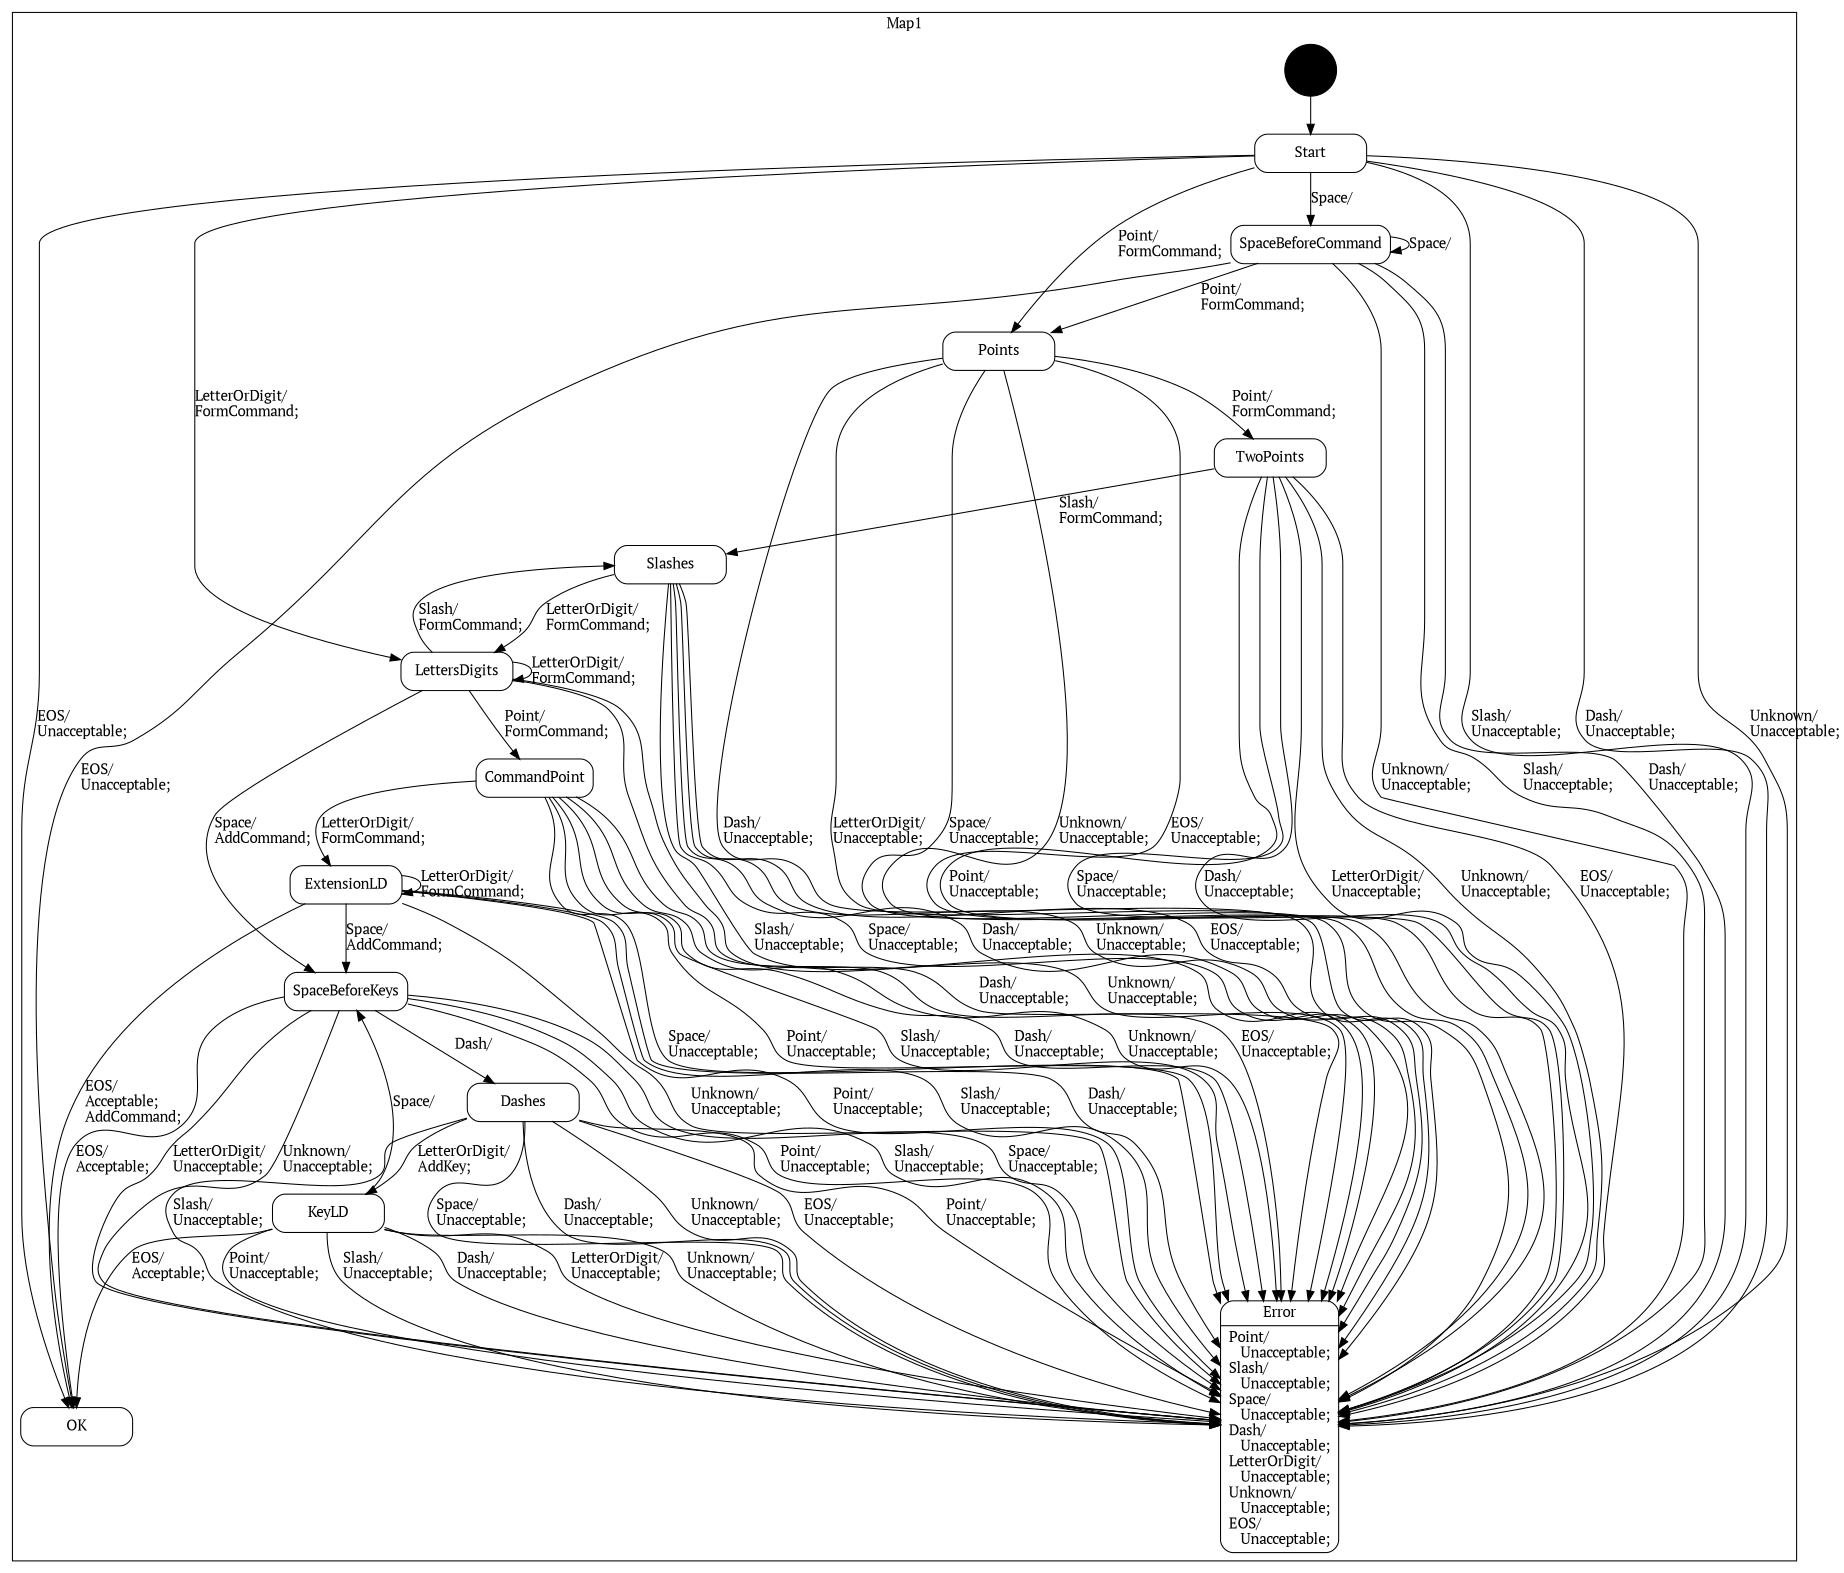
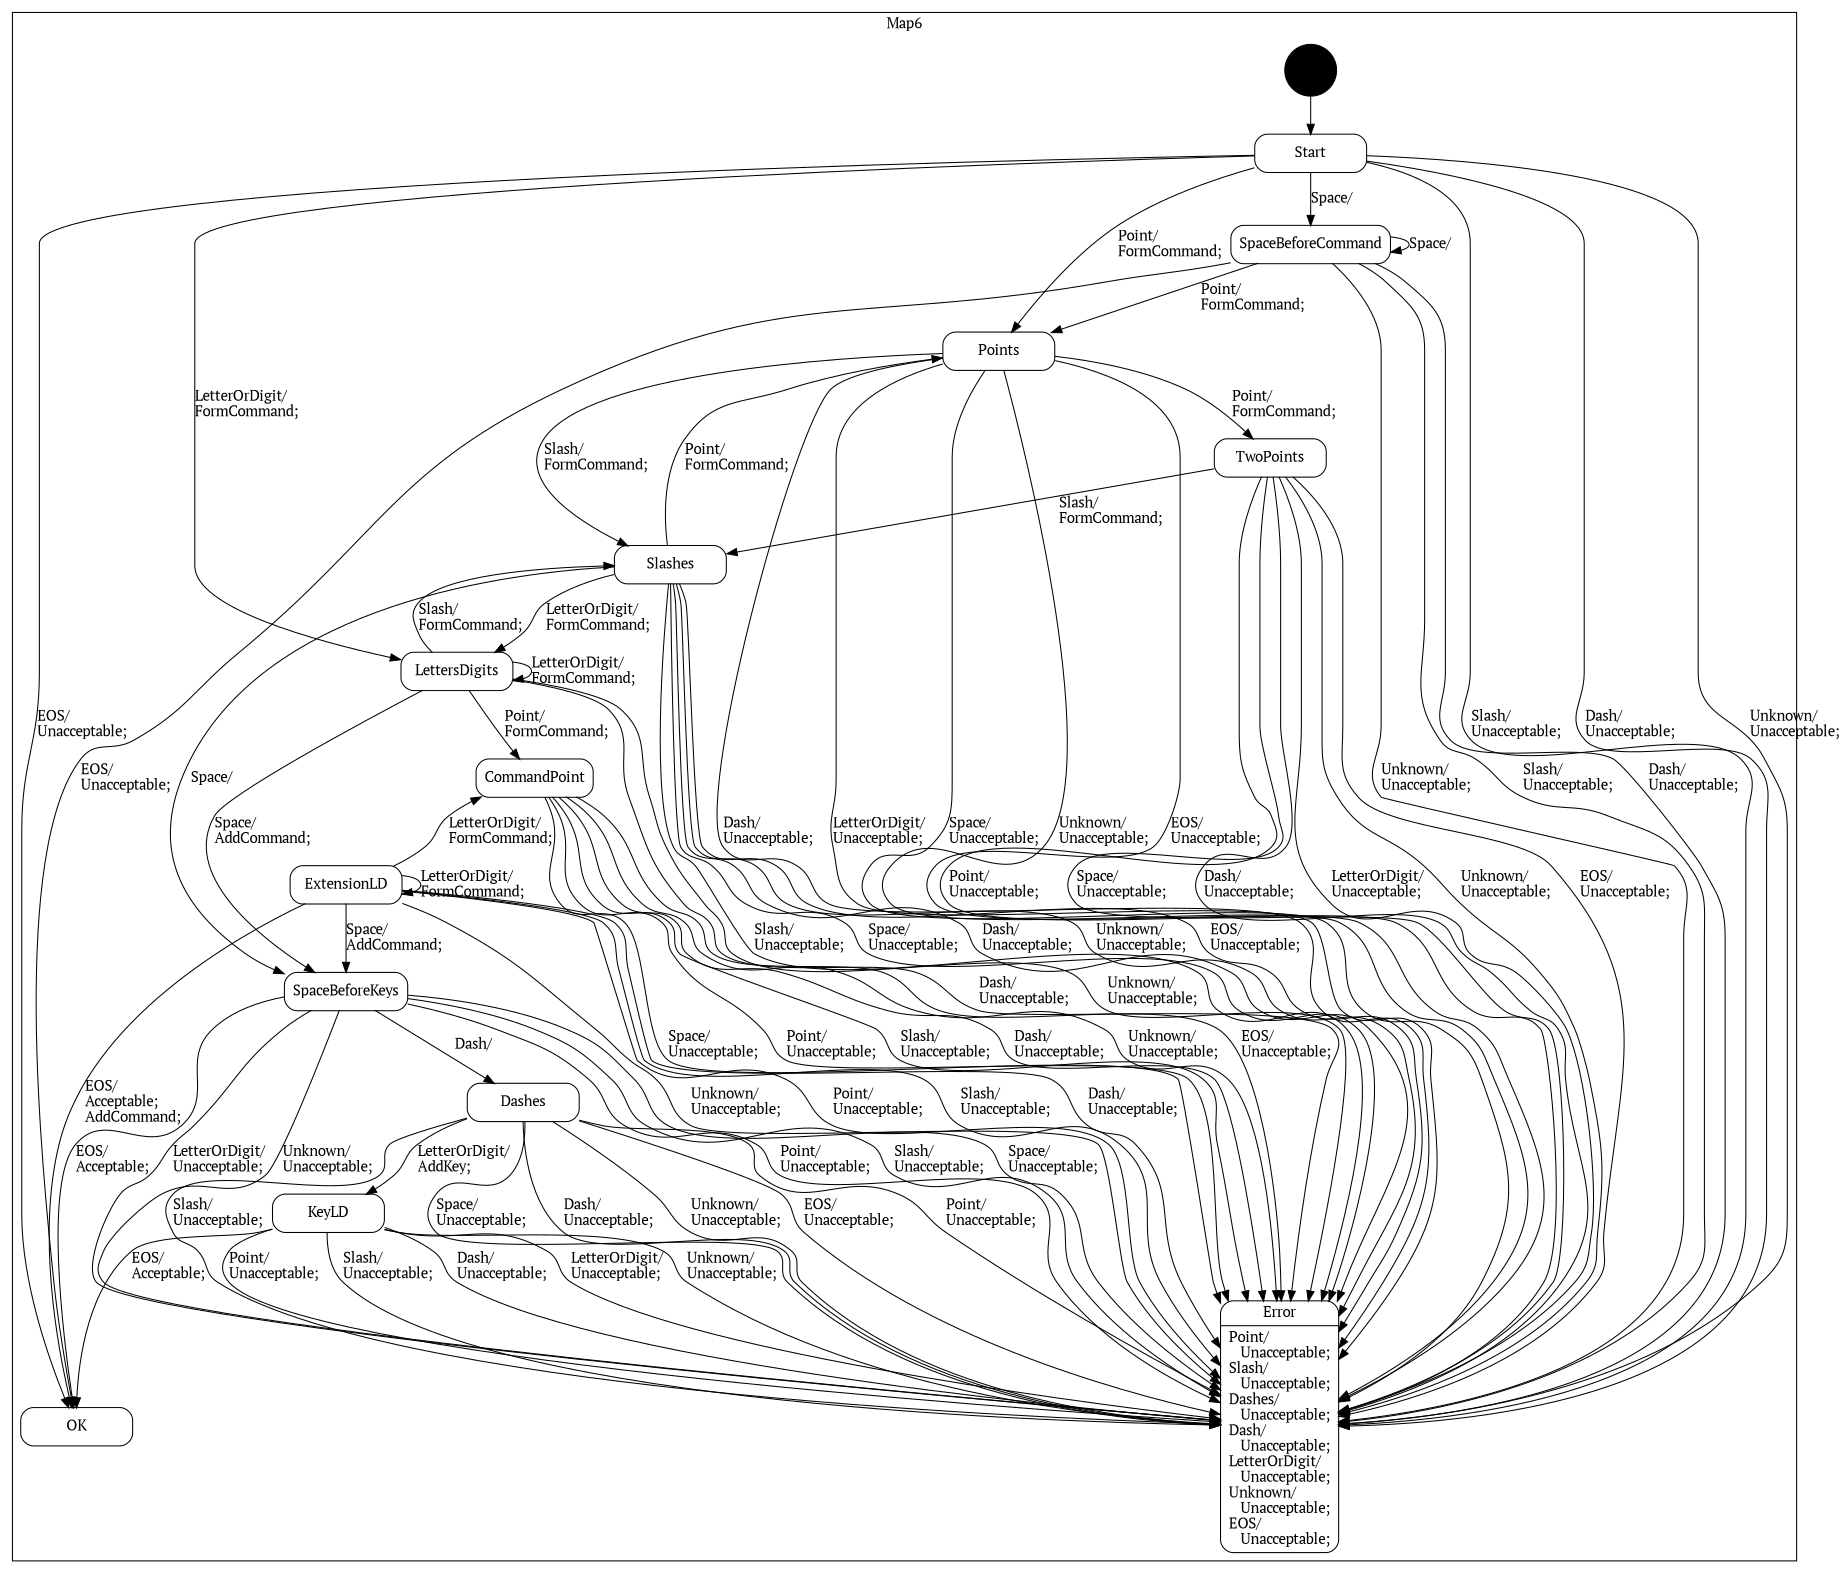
(905, 24) -> (905, 24)
none -> (666, 383)
none -> (749, 399)
(374, 793) -> (435, 835)
(392, 1109) -> (264, 674)
(1250, 1400) -> (1254, 1400)
